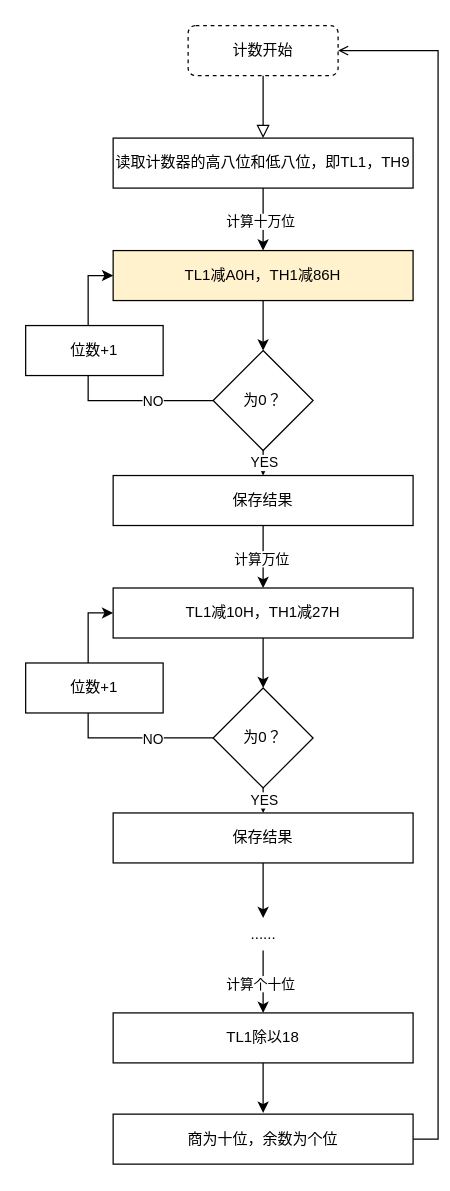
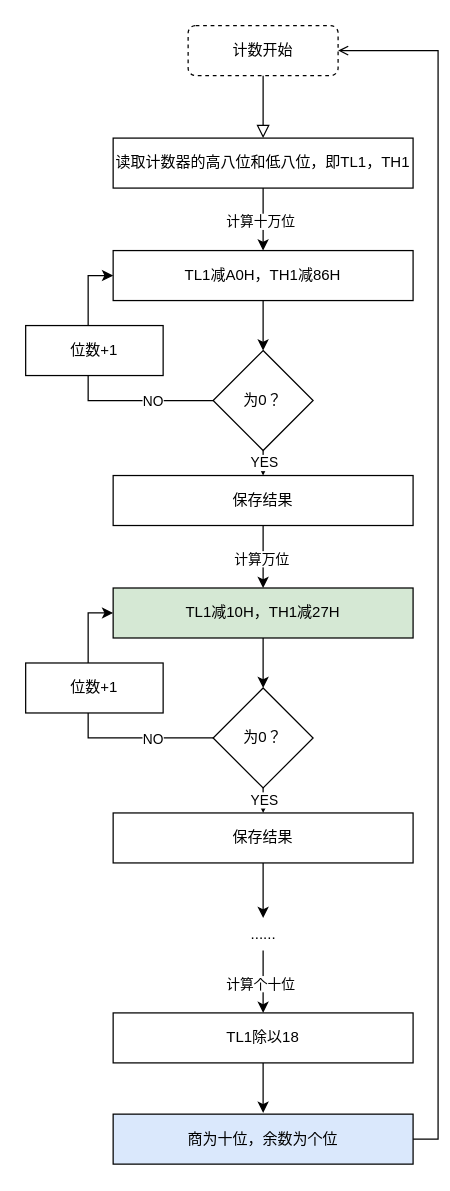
(263, 163) -> (263, 163)
(263, 276) -> (263, 276)
(263, 613) -> (263, 613)
(263, 1139) -> (263, 1139)
